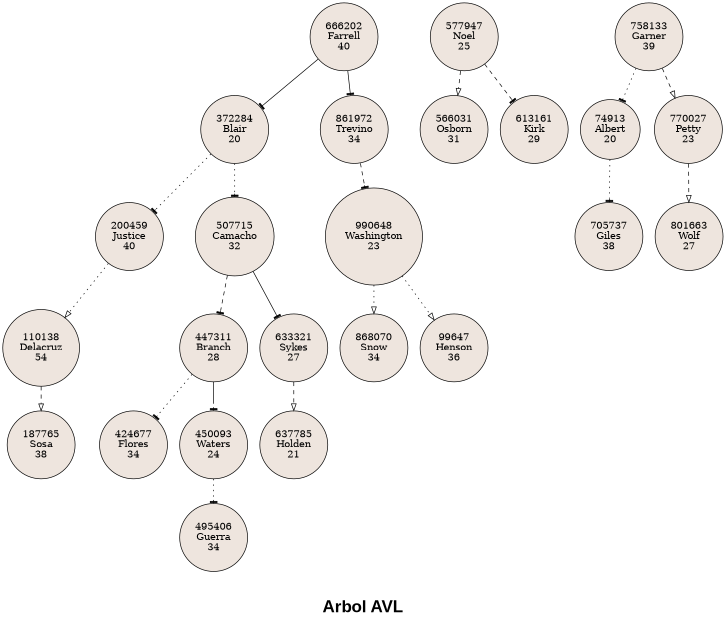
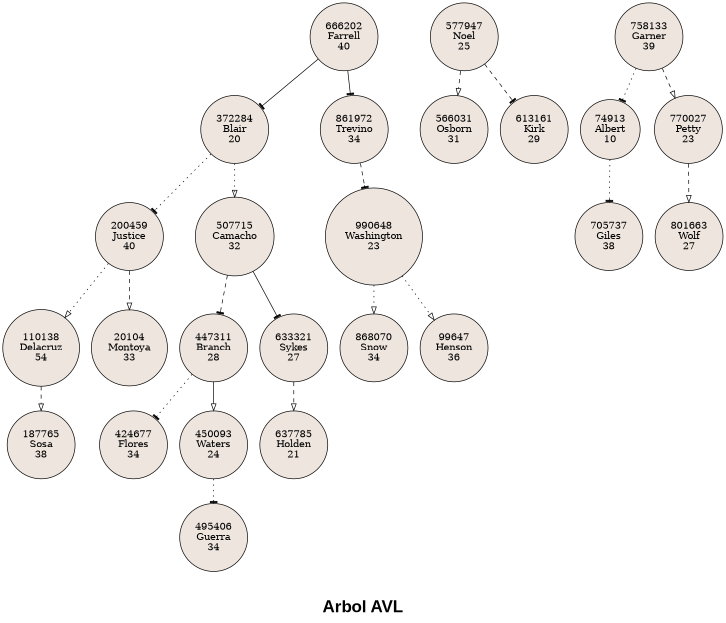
(610, 129) -> (610, 129)
(235, 179) -> (235, 179)
none -> (129, 348)
(214, 393) -> (214, 393)
